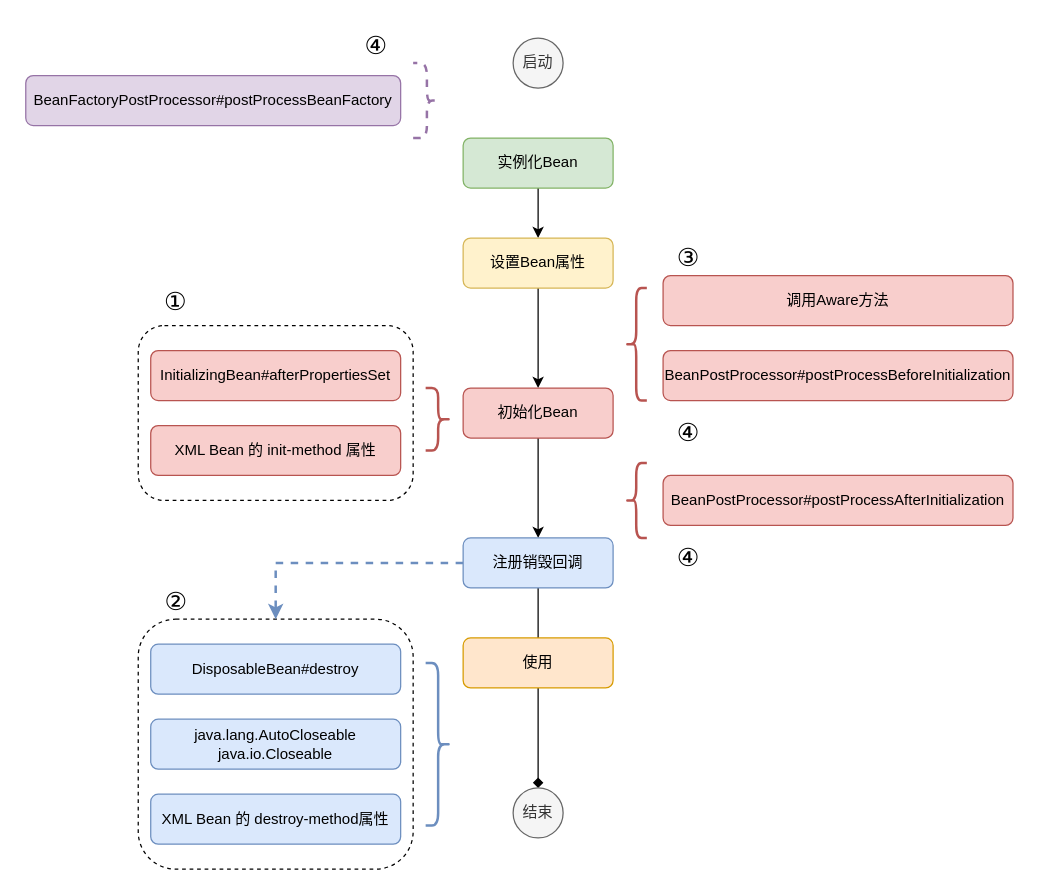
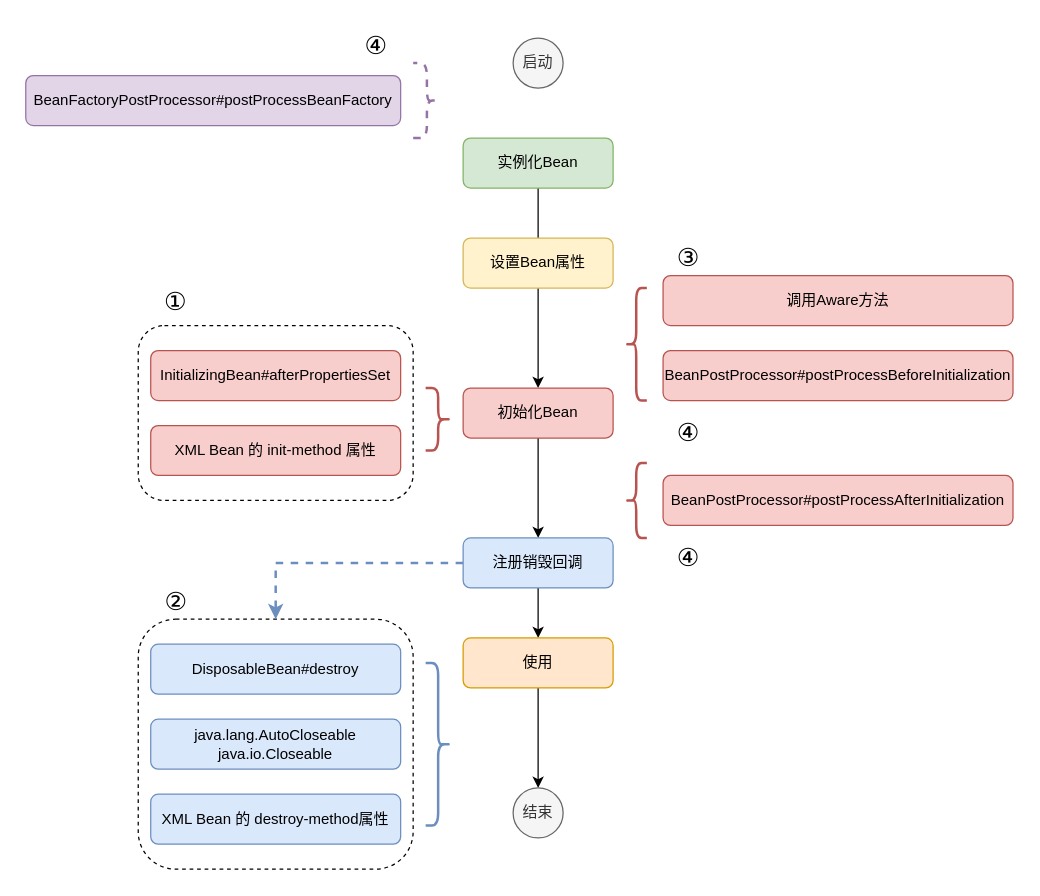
(538, 228) -> (538, 231)
(538, 631) -> (538, 628)
(538, 777) -> (538, 778)
